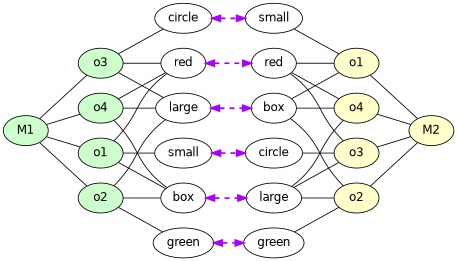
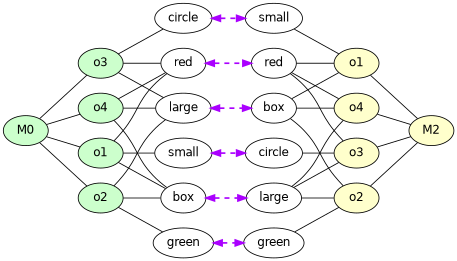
(26, 131) -> (26, 131)
